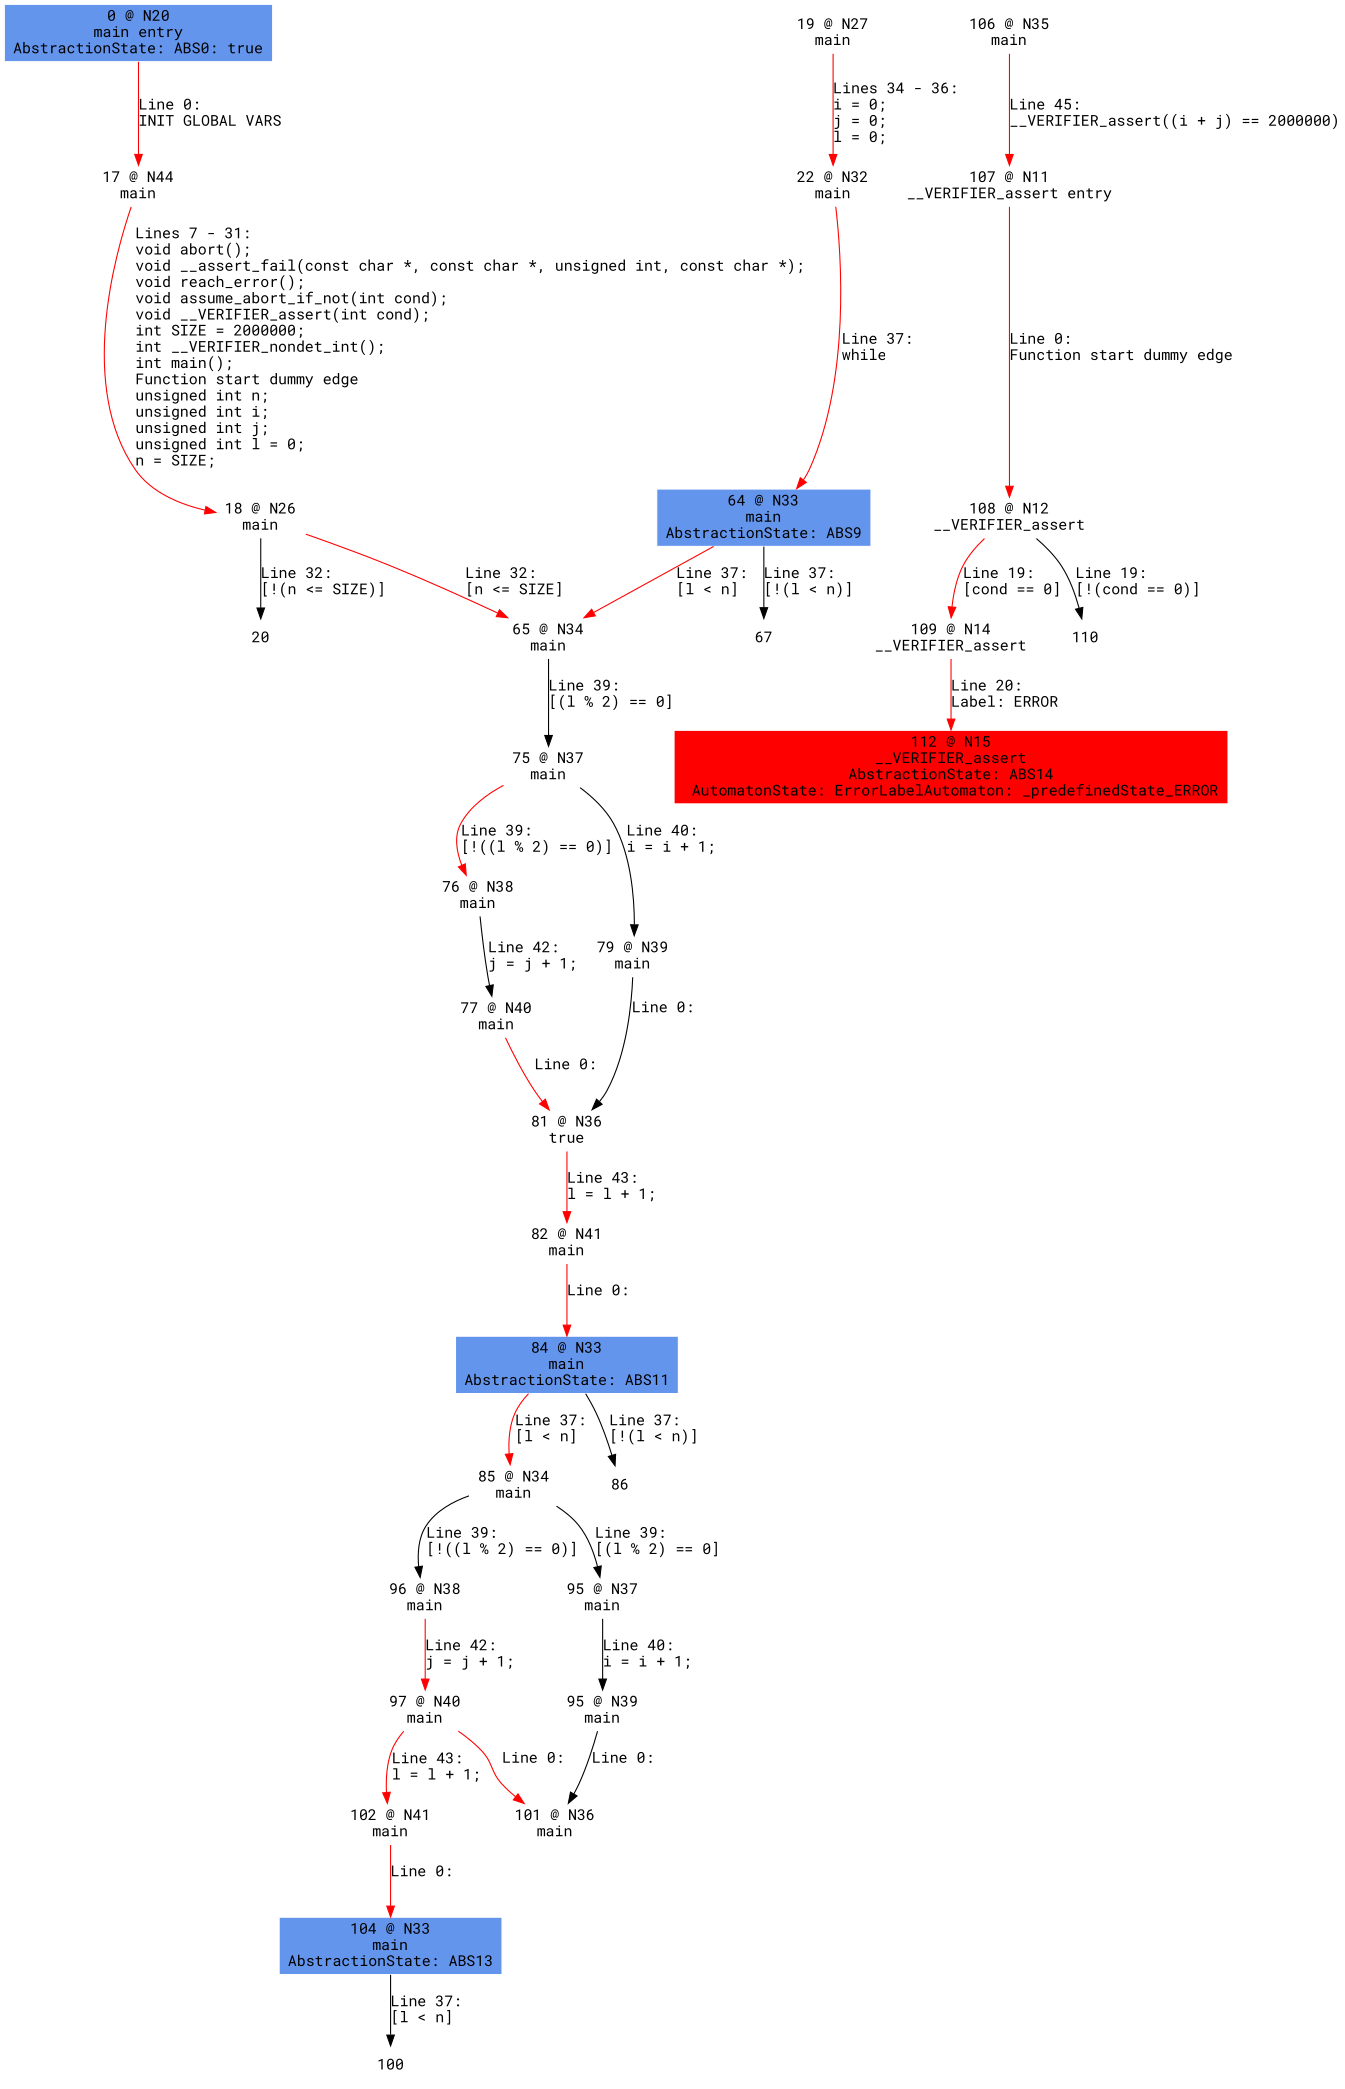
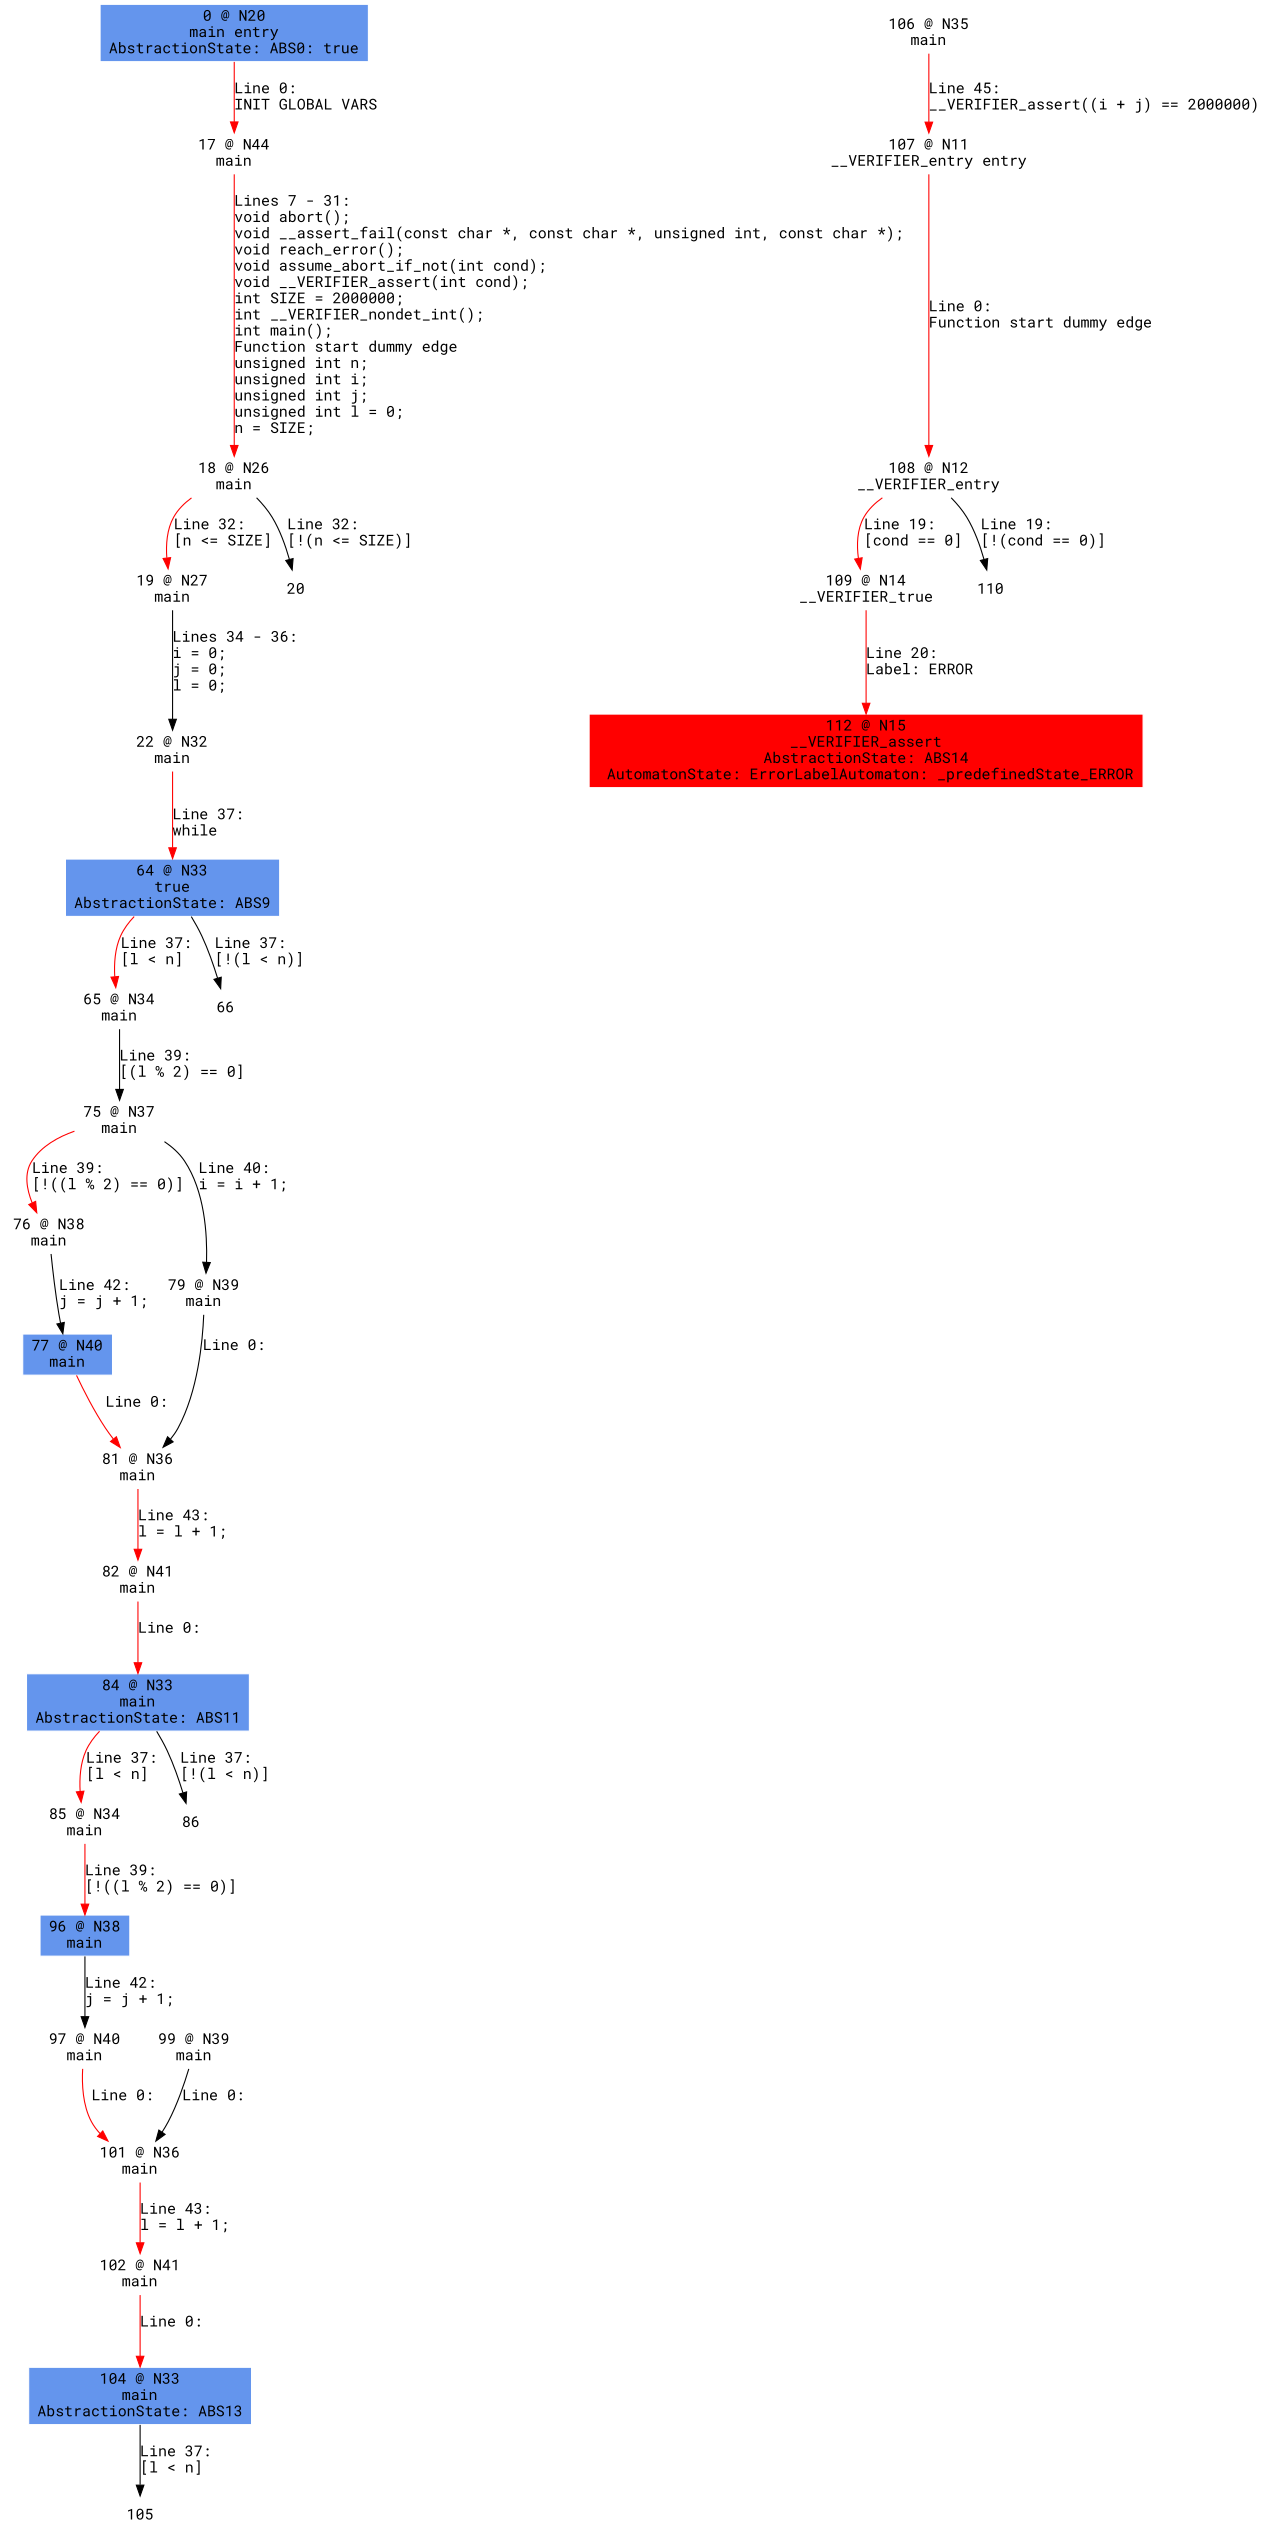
(833, 104) -> (173, 665)
(1009, 186) -> (929, 154)
(764, 518) -> (173, 888)
(1009, 518) -> (929, 477)
(403, 571) -> (171, 524)
(764, 638) -> (226, 1008)
(951, 638) -> (866, 590)
(497, 1017) -> (68, 1355)
(567, 1131) -> (138, 1468)
(429, 1521) -> (85, 1874)
(425, 1598) -> (85, 1936)
(603, 1598) -> none
(425, 1649) -> (85, 1986)
(603, 1711) -> (194, 2048)
(389, 1760) -> (140, 2213)
(391, 2065) -> (140, 2516)
